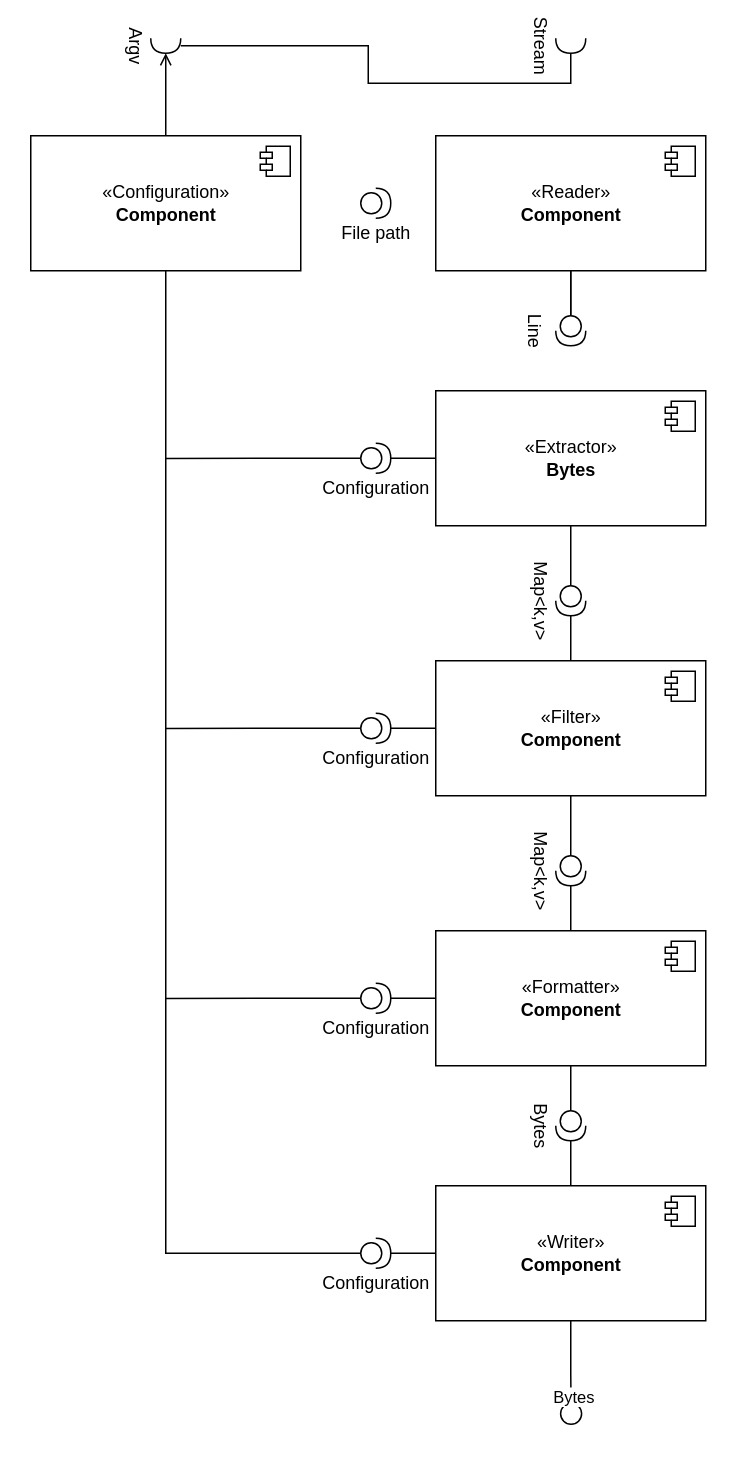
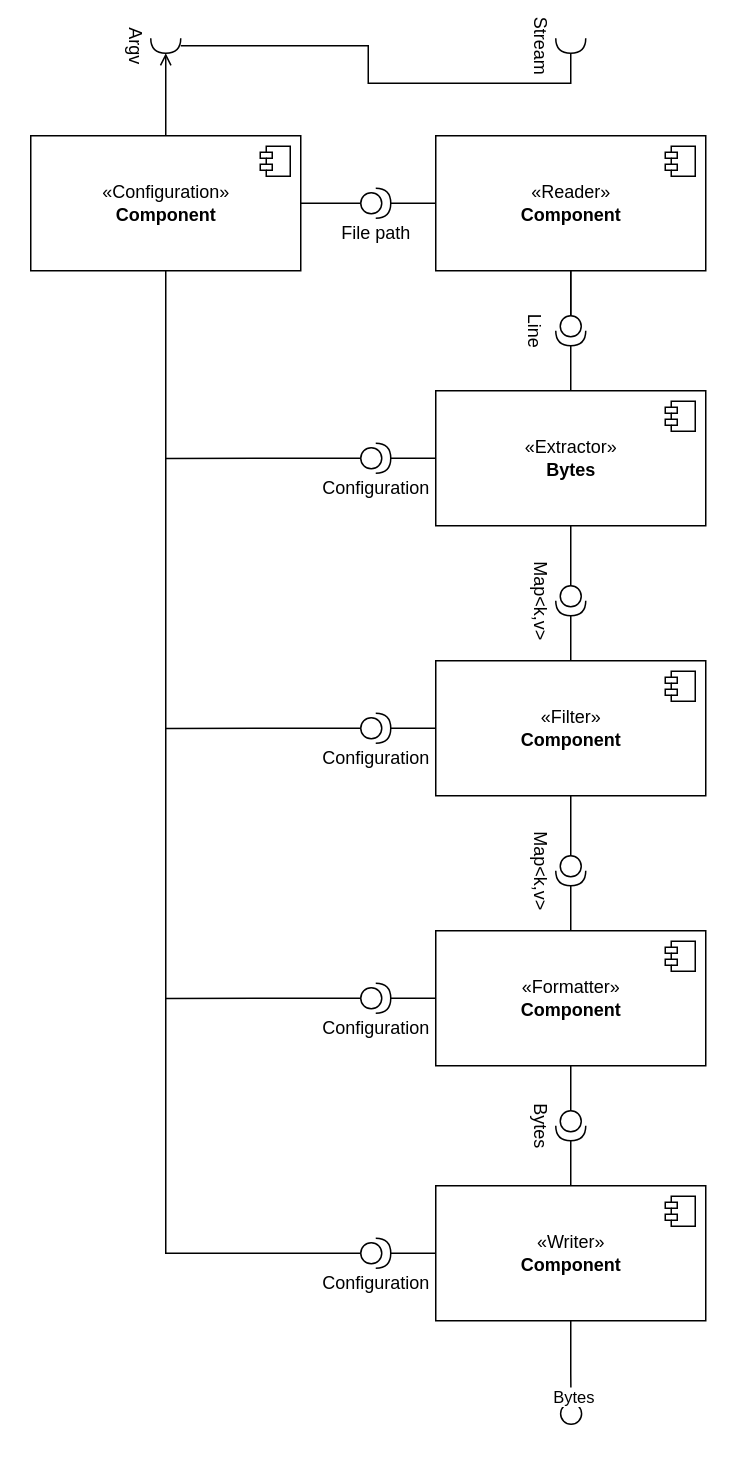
none -> (331, 203)
none -> (415, 203)
none -> (571, 369)
